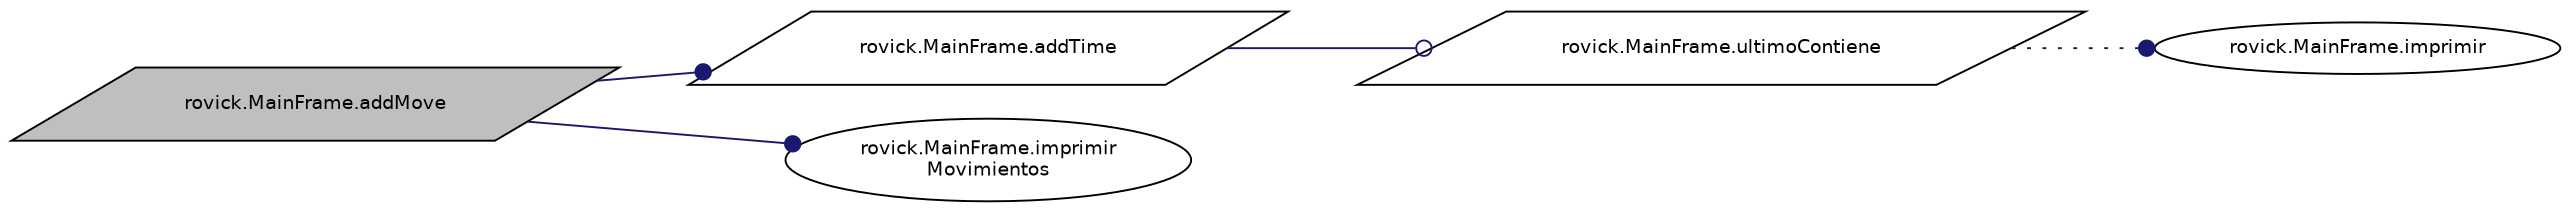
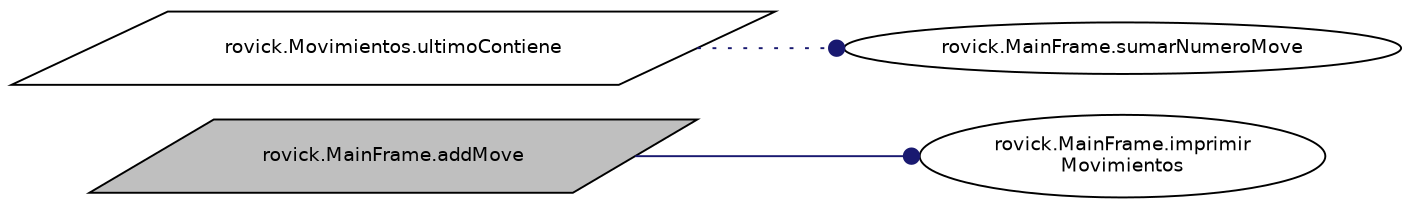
(988, 48) -> none
(1721, 48) -> (393, 48)
(2357, 48) -> (1123, 48)
